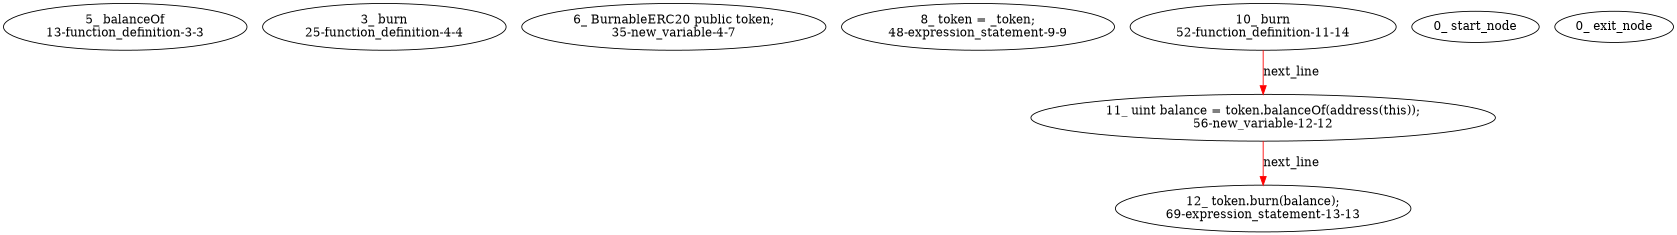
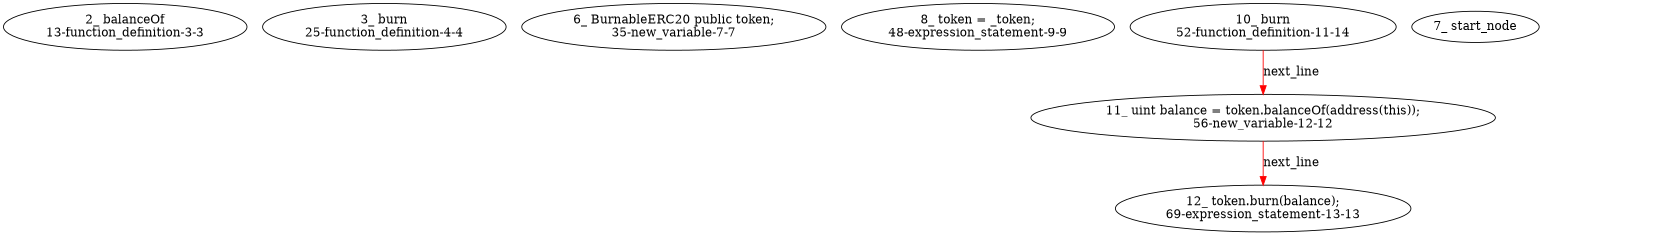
(125, 27) -> (125, 27)
(674, 27) -> (674, 27)
(1476, 27) -> (1476, 27)
(1614, 27) -> none
